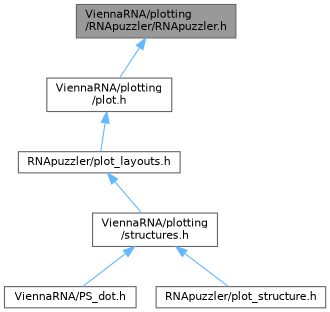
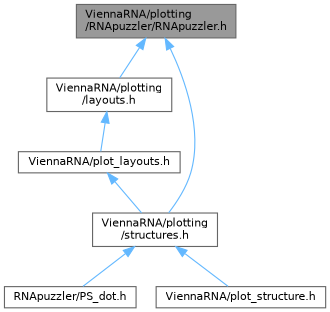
(109, 95) -> (109, 95)
none -> (194, 132)
(99, 162) -> (99, 162)
(70, 297) -> (70, 297)
(241, 297) -> (241, 297)
